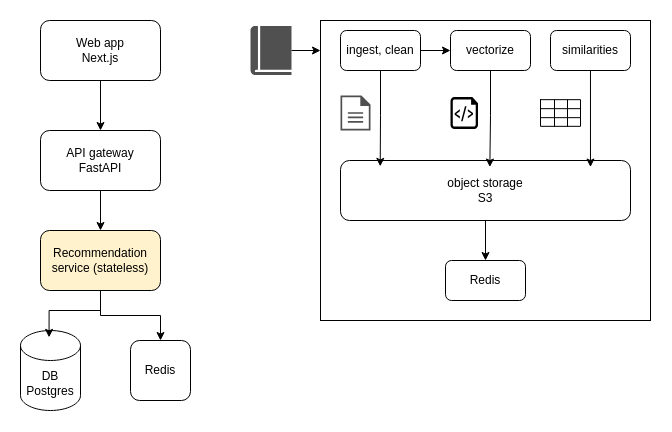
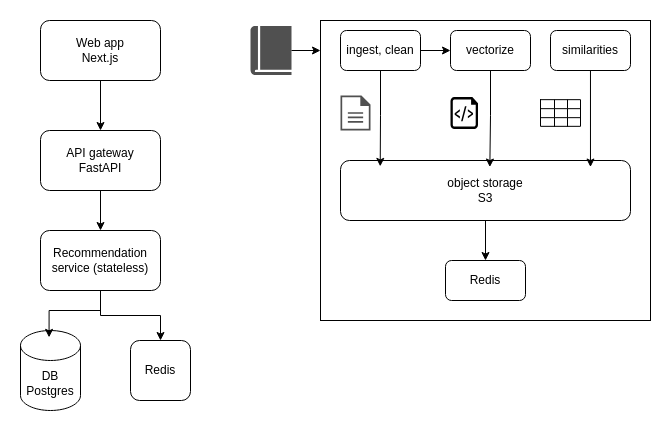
(101, 261) -> (101, 261)
